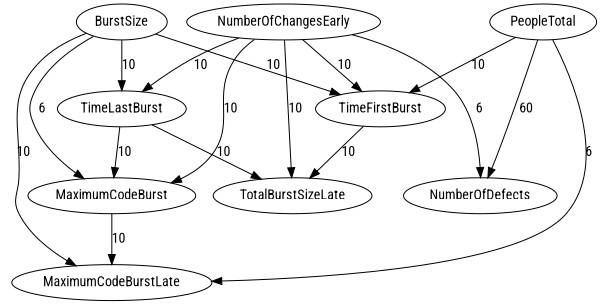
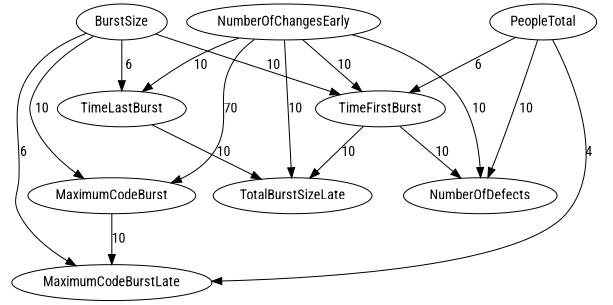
(129, 65) -> (129, 65)
(478, 65) -> (478, 65)
(42, 109) -> (42, 109)
(231, 109) -> (231, 109)
(479, 109) -> (479, 109)
(526, 109) -> (526, 109)
(117, 147) -> none
none -> (426, 149)
(23, 152) -> (23, 152)
(589, 152) -> (589, 152)
